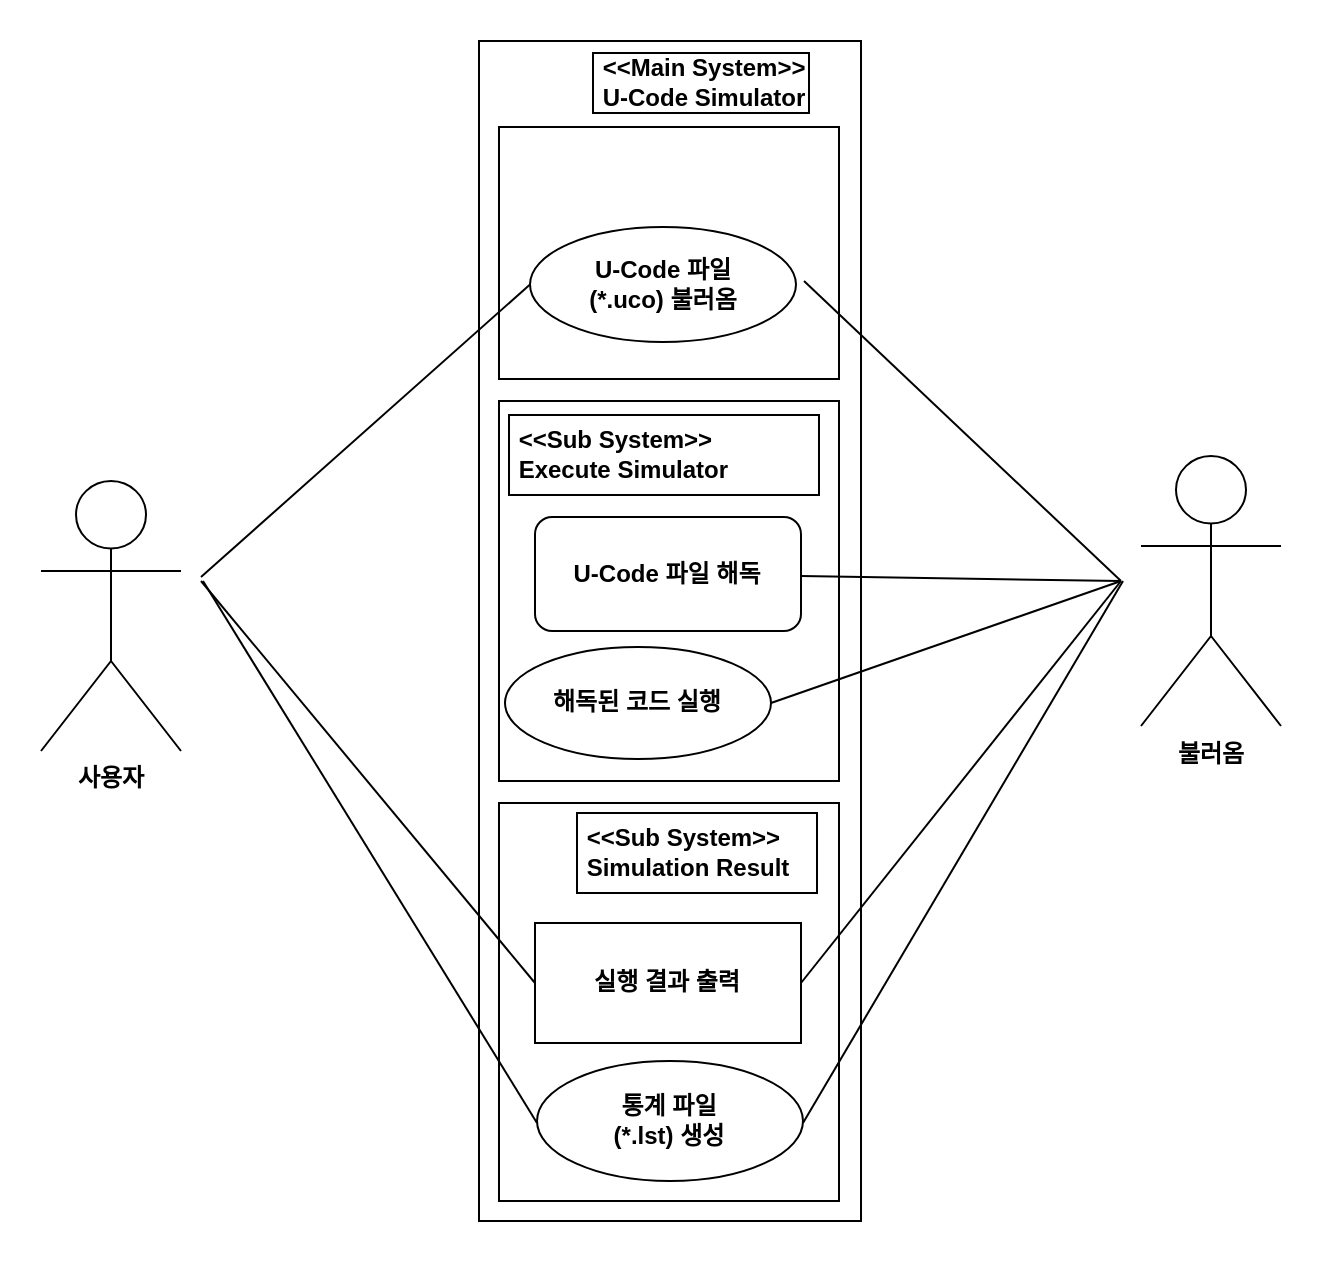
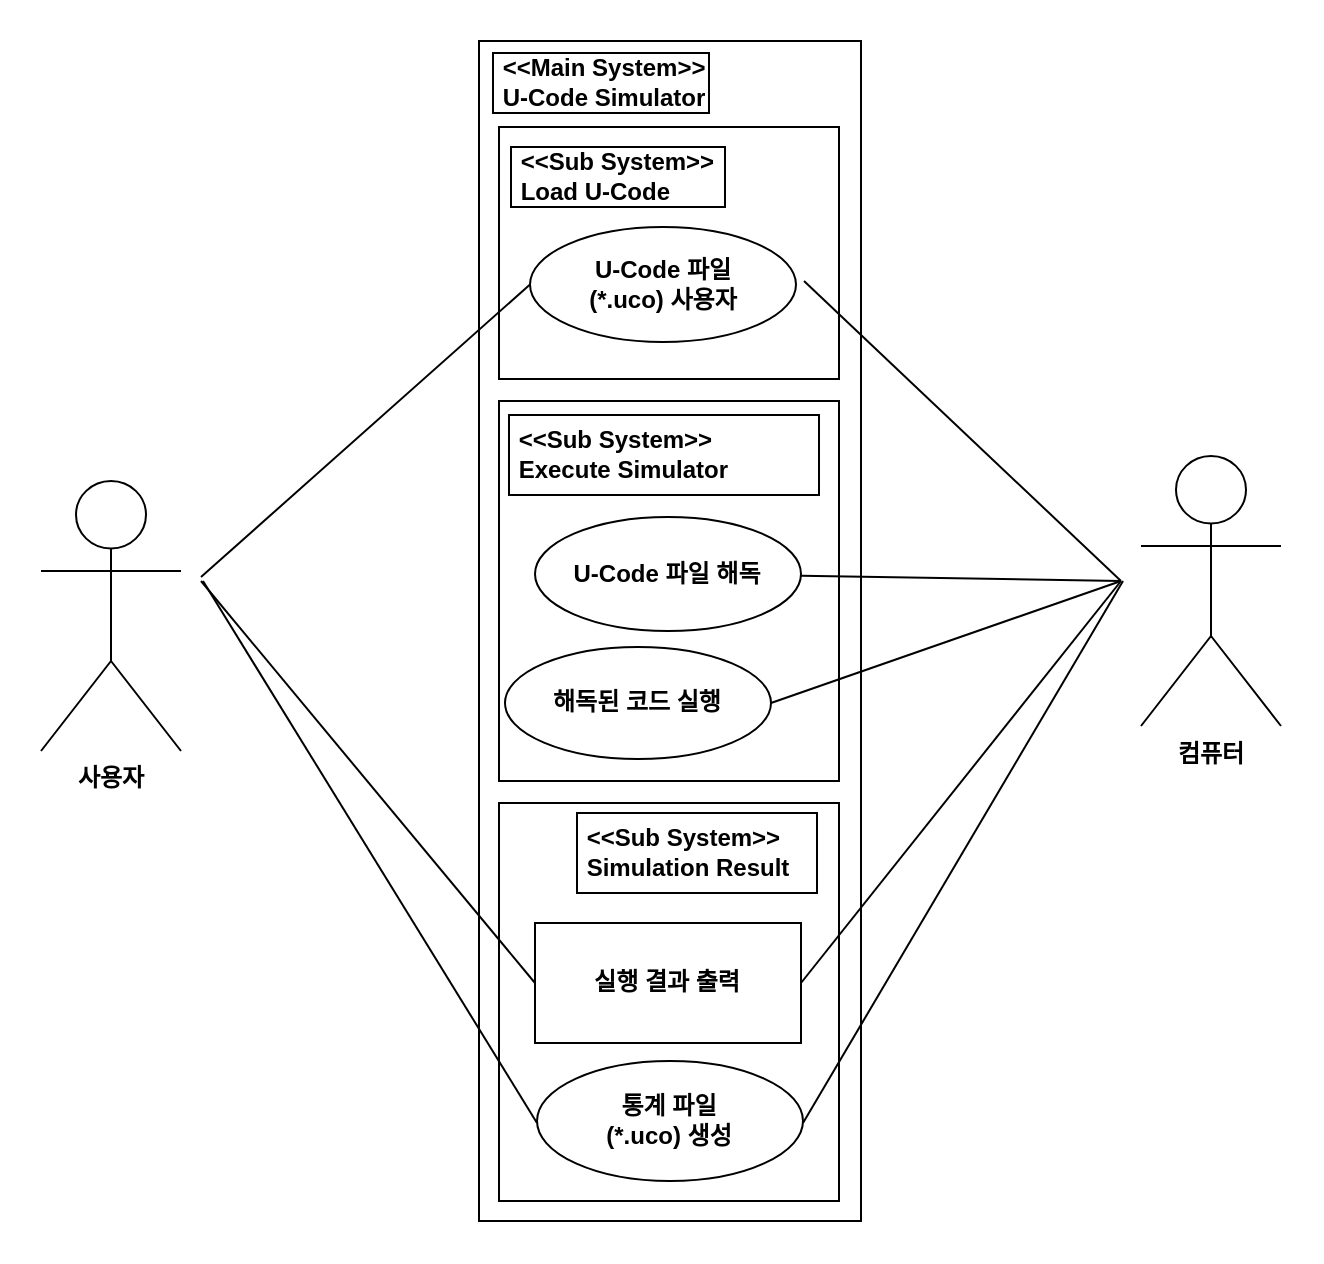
(701, 83) -> (601, 83)
none -> (618, 177)
(664, 285) -> (664, 285)
(668, 574) -> (668, 574)
(1212, 755) -> (1212, 755)
(670, 1121) -> (670, 1121)
